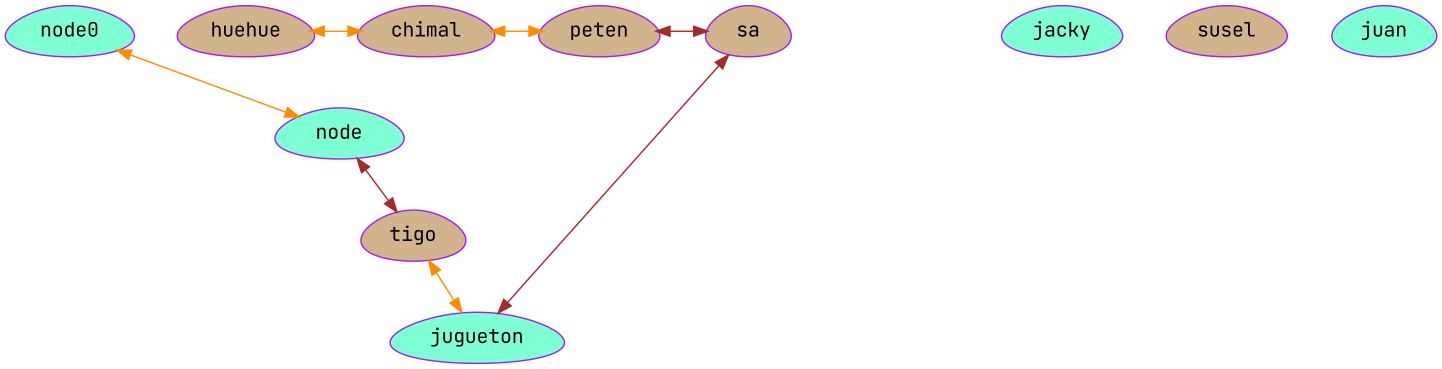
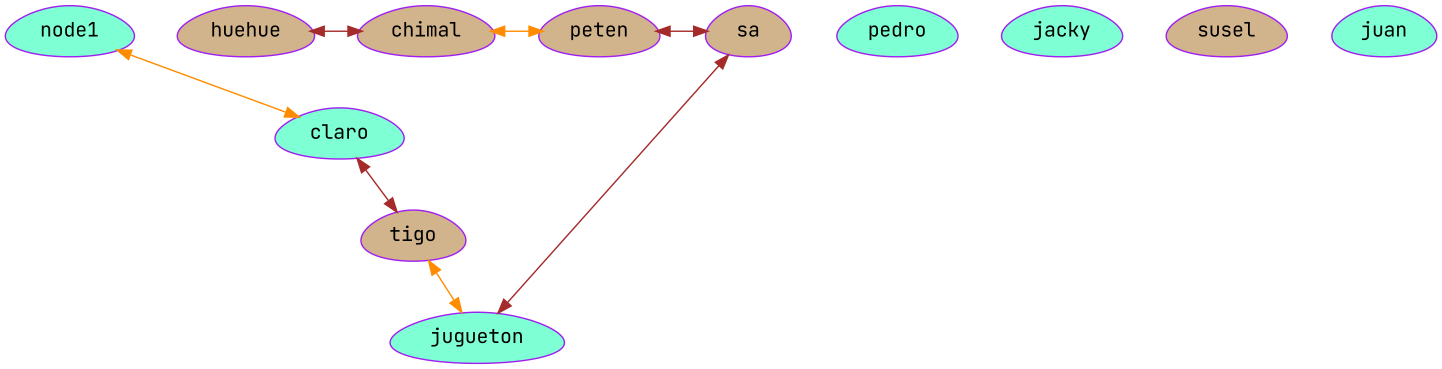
(70, 31) -> (70, 31)
(336, 31) -> (336, 31)
none -> (897, 31)
(340, 133) -> (340, 133)
